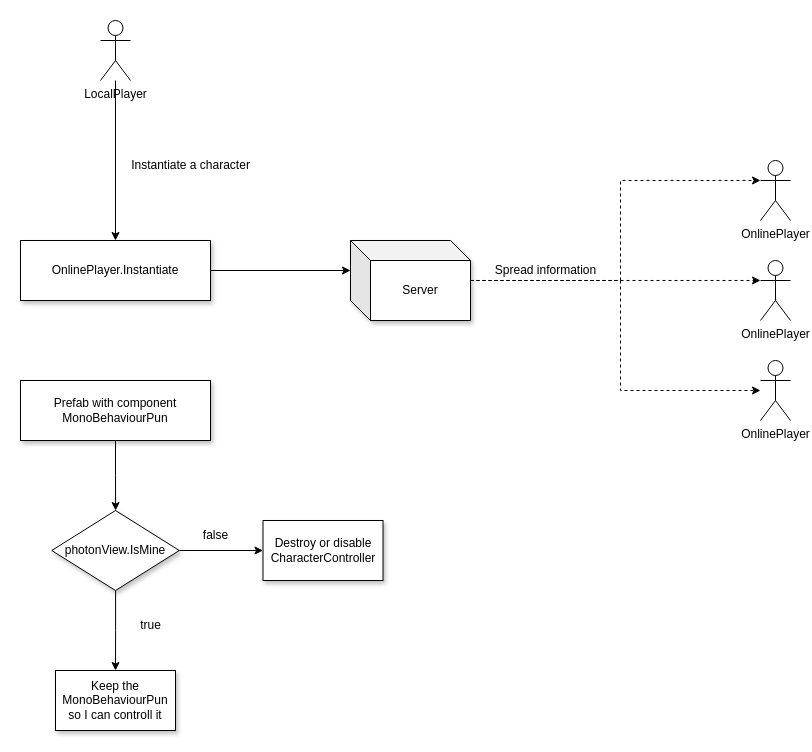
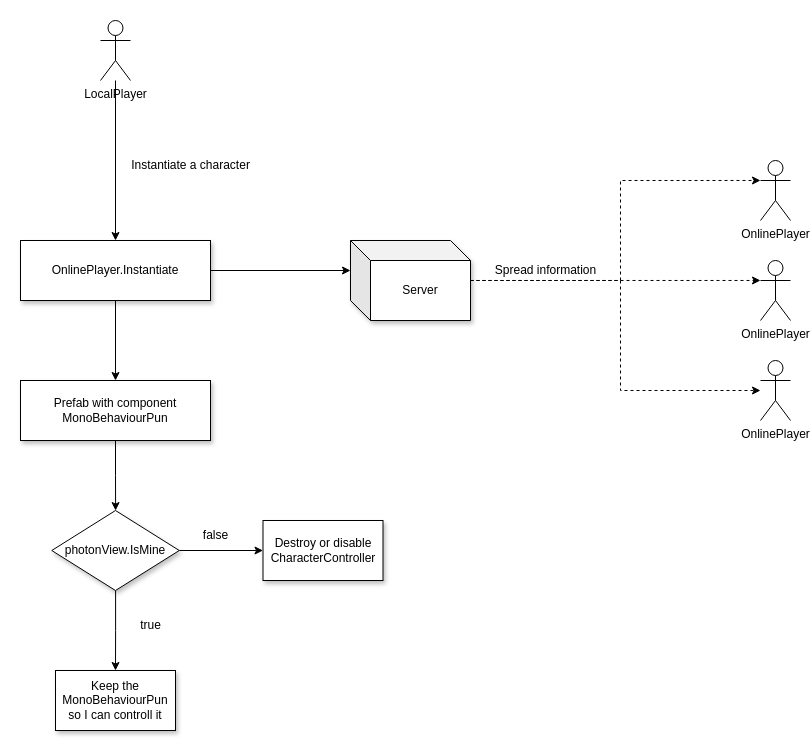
none -> (116, 337)
